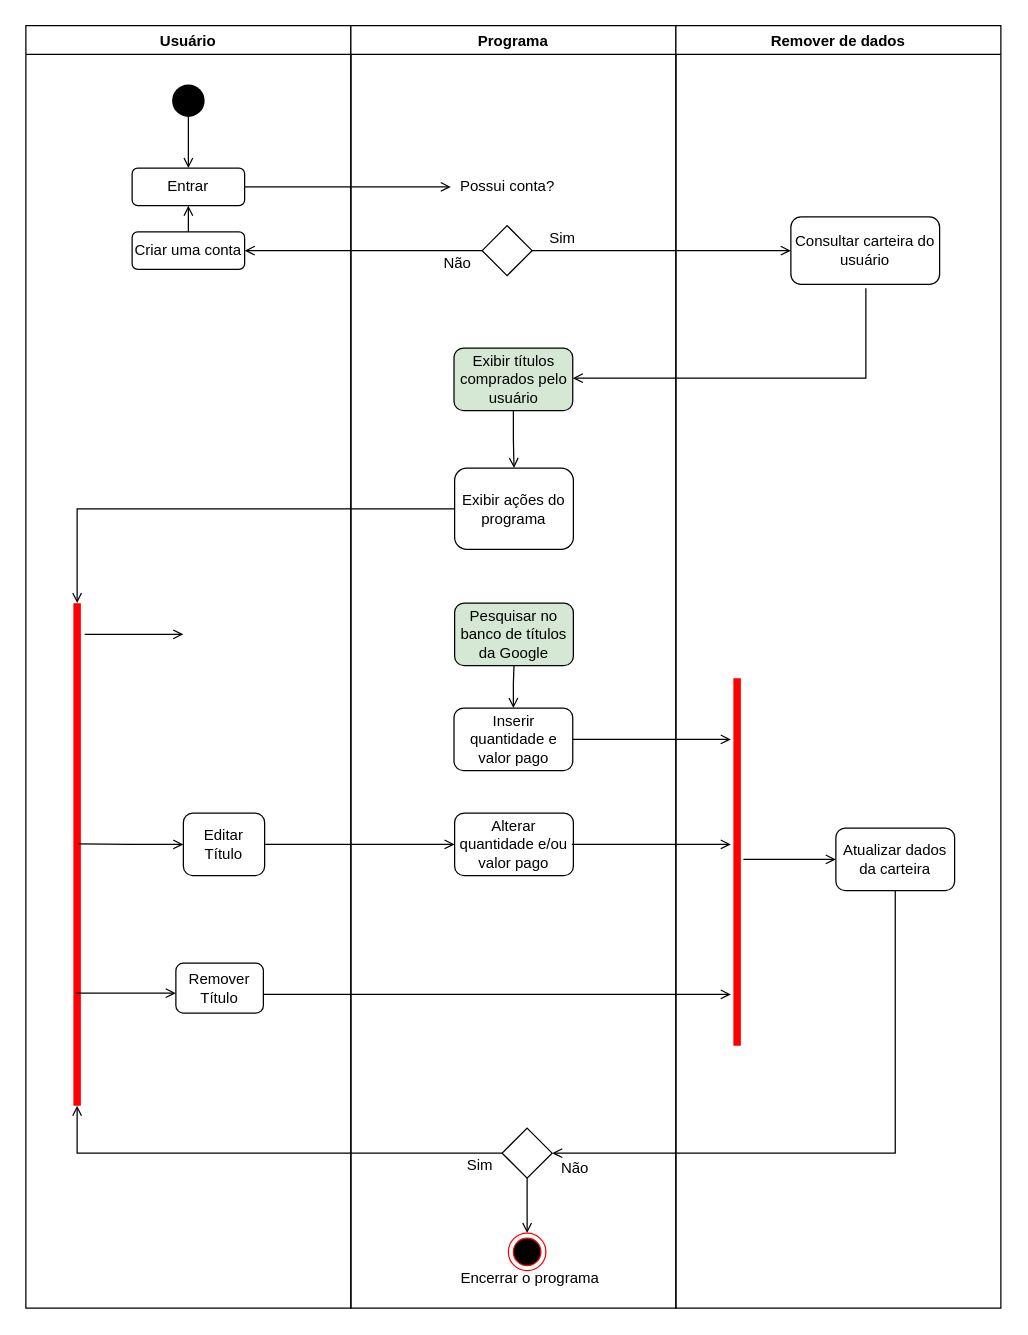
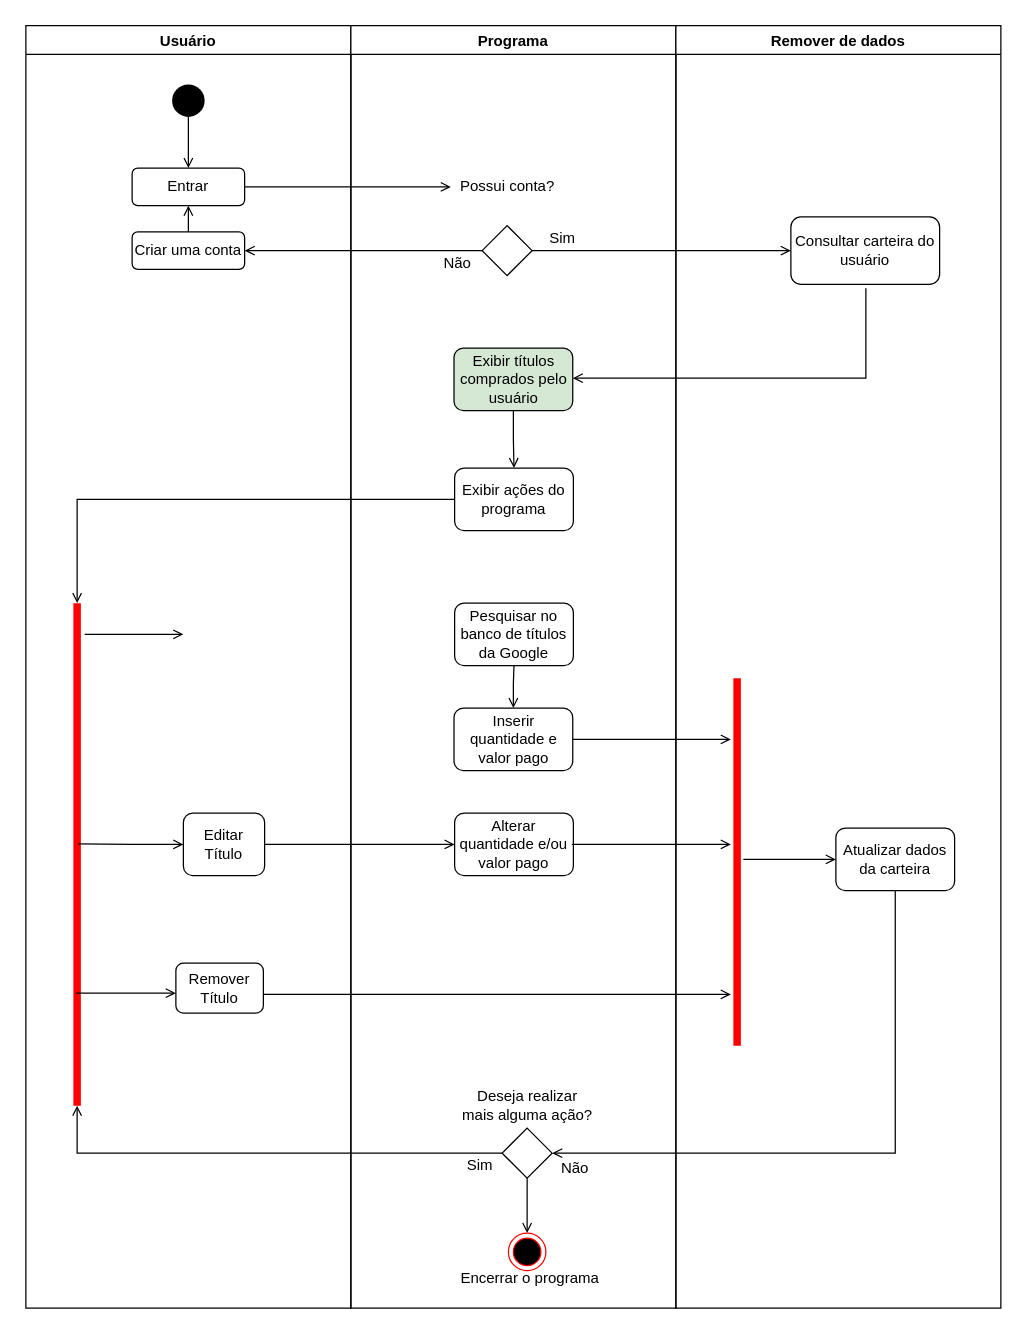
(514, 509) -> (514, 499)
(514, 634) -> (514, 634)
none -> (527, 1106)
